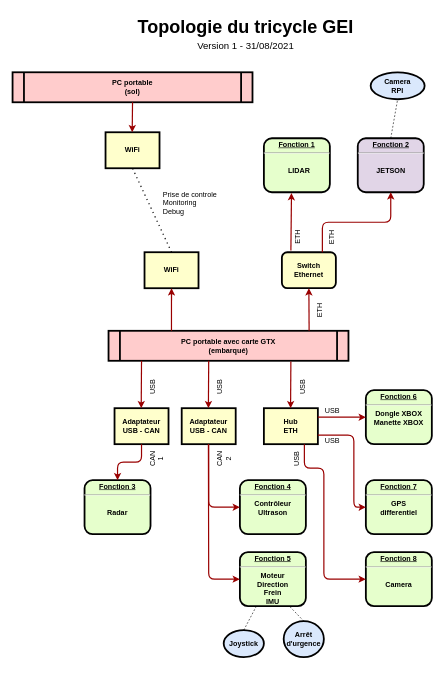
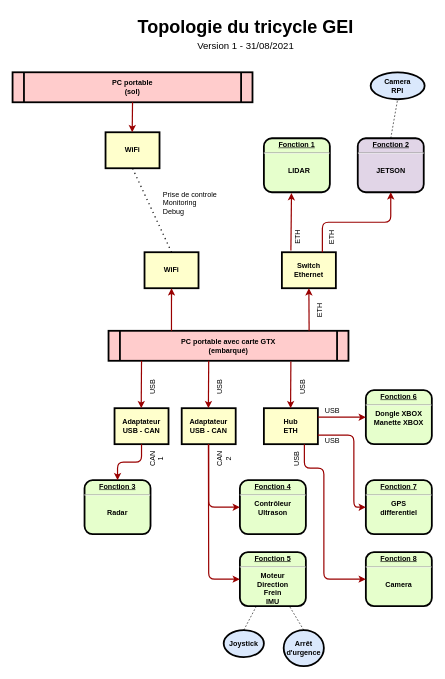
(309, 270) -> (309, 270)
(304, 639) -> (304, 648)
